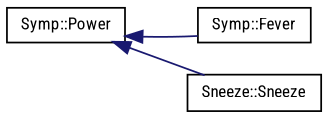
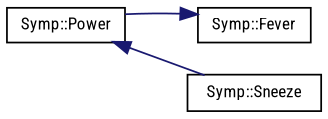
(170, 37) -> (153, 13)
(254, 93) -> (254, 93)
